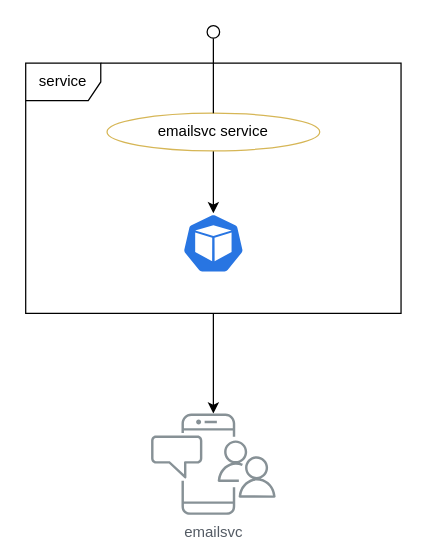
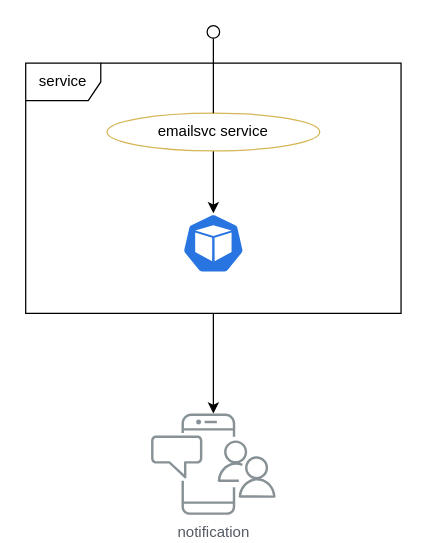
(214, 532) -> (214, 532)
